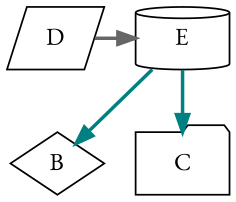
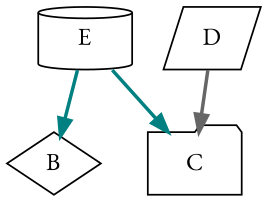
(106, 38) -> (205, 92)
